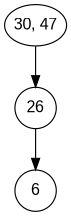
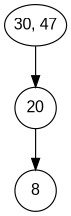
(36, 108) -> (36, 108)
(36, 191) -> (36, 191)
